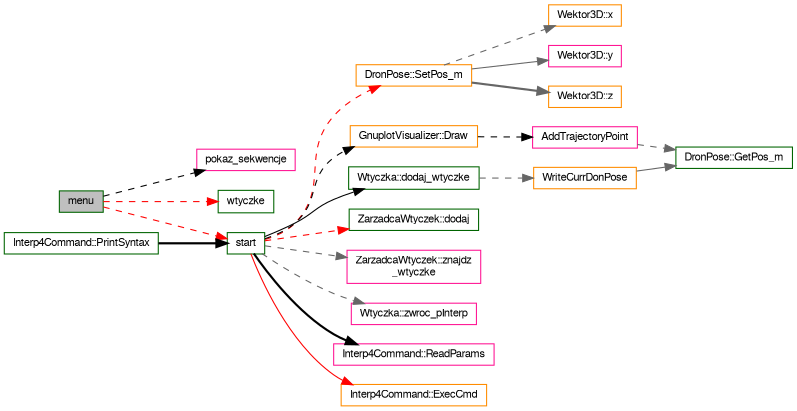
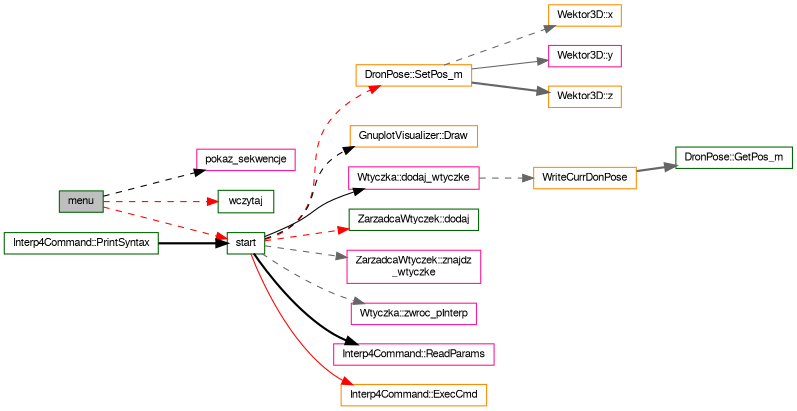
(585, 137) -> none
(651, 169) -> (651, 169)
(414, 178) -> (414, 178)
(246, 202) -> (246, 202)
